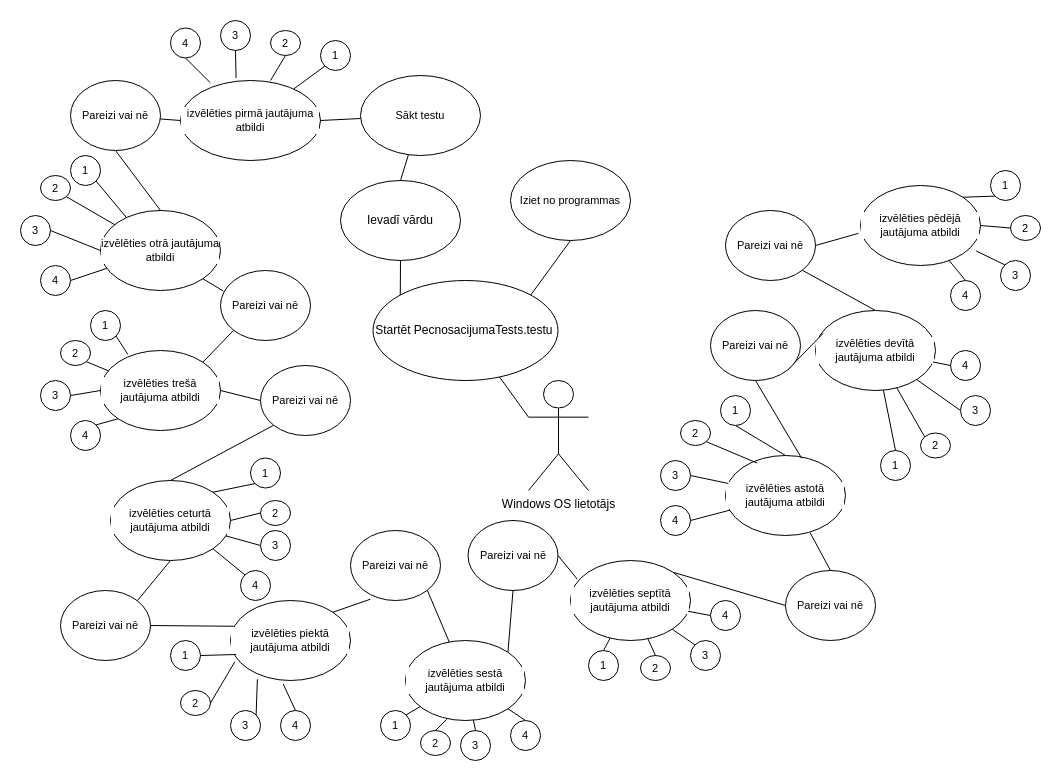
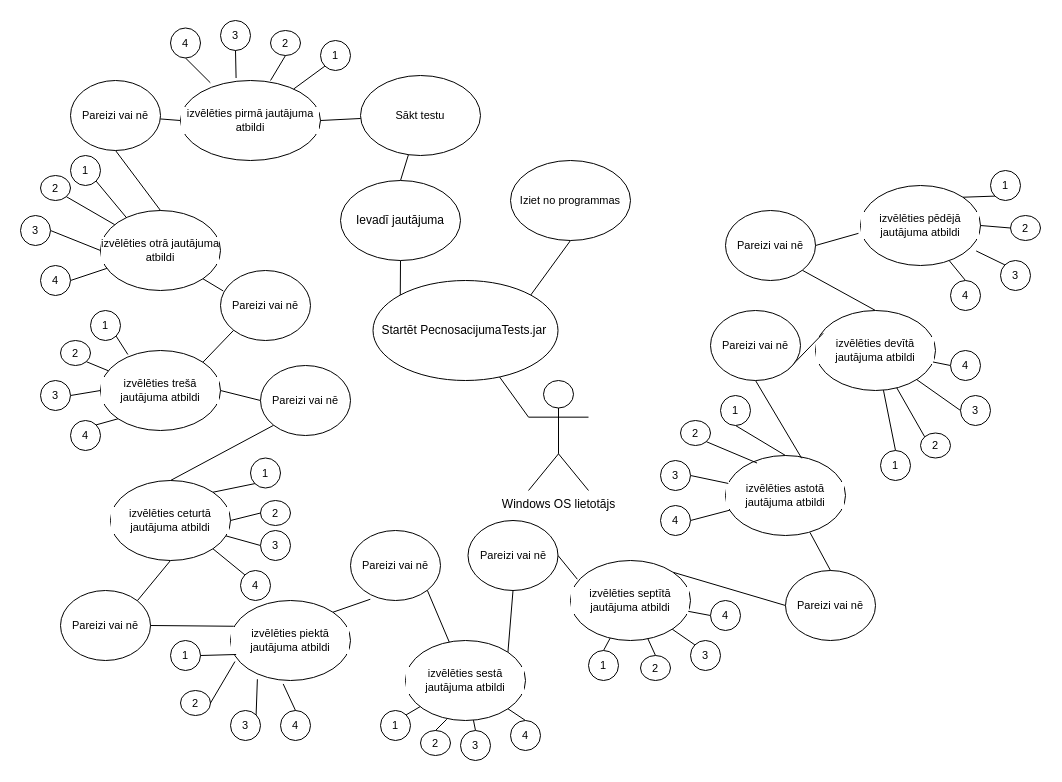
(401, 221) -> (401, 221)
(466, 331) -> (466, 331)
